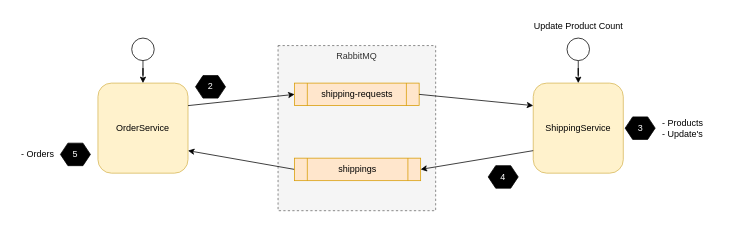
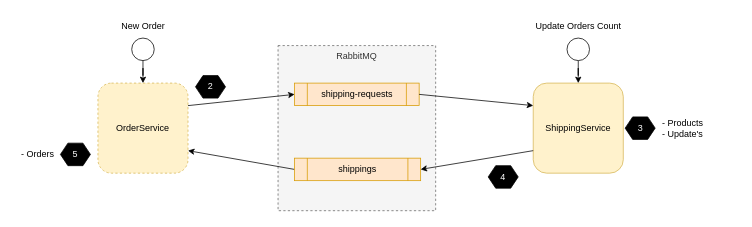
none -> (143, 27)
(578, 27) -> (578, 27)
(143, 128) -> (143, 128)
